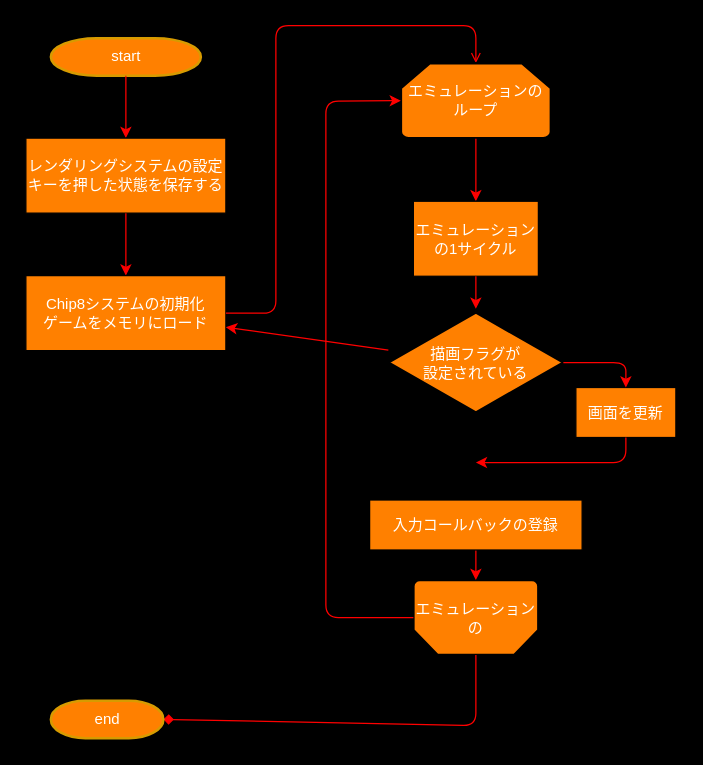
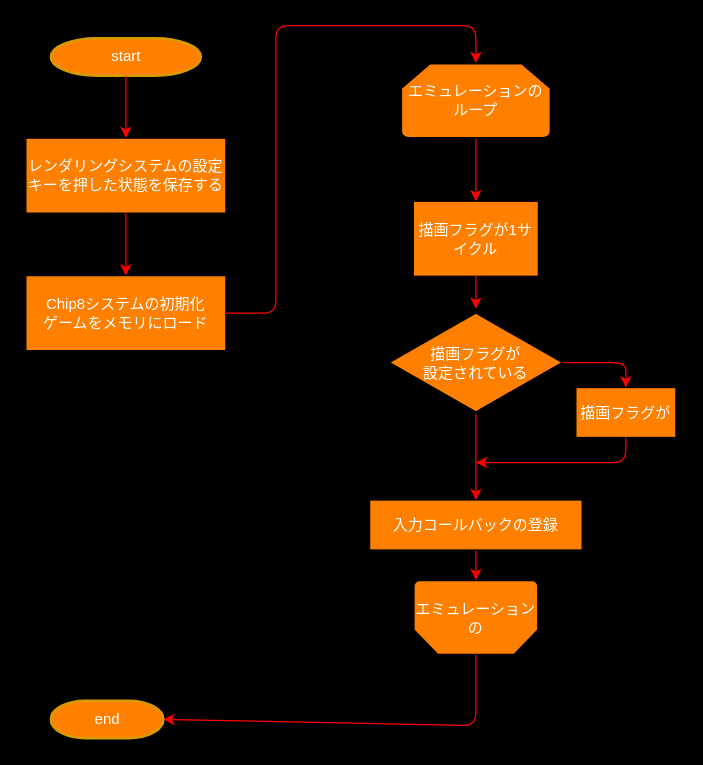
(476, 55) -> (476, 53)
(476, 239) -> (476, 239)
(311, 339) -> (476, 452)
(326, 370) -> none
(626, 413) -> (626, 413)
(174, 720) -> (173, 720)
